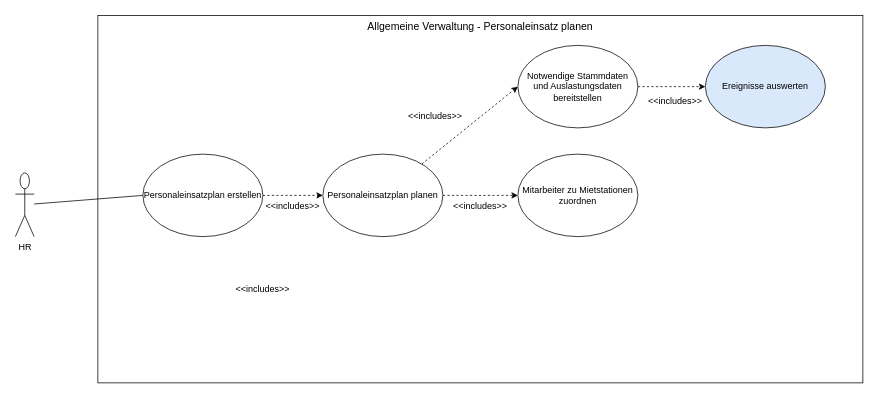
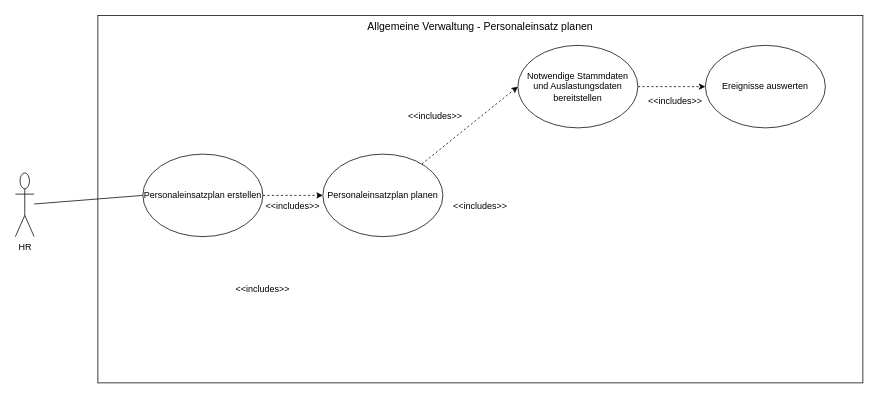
(765, 87) -> (765, 87)
(478, 195) -> none
(578, 195) -> none
